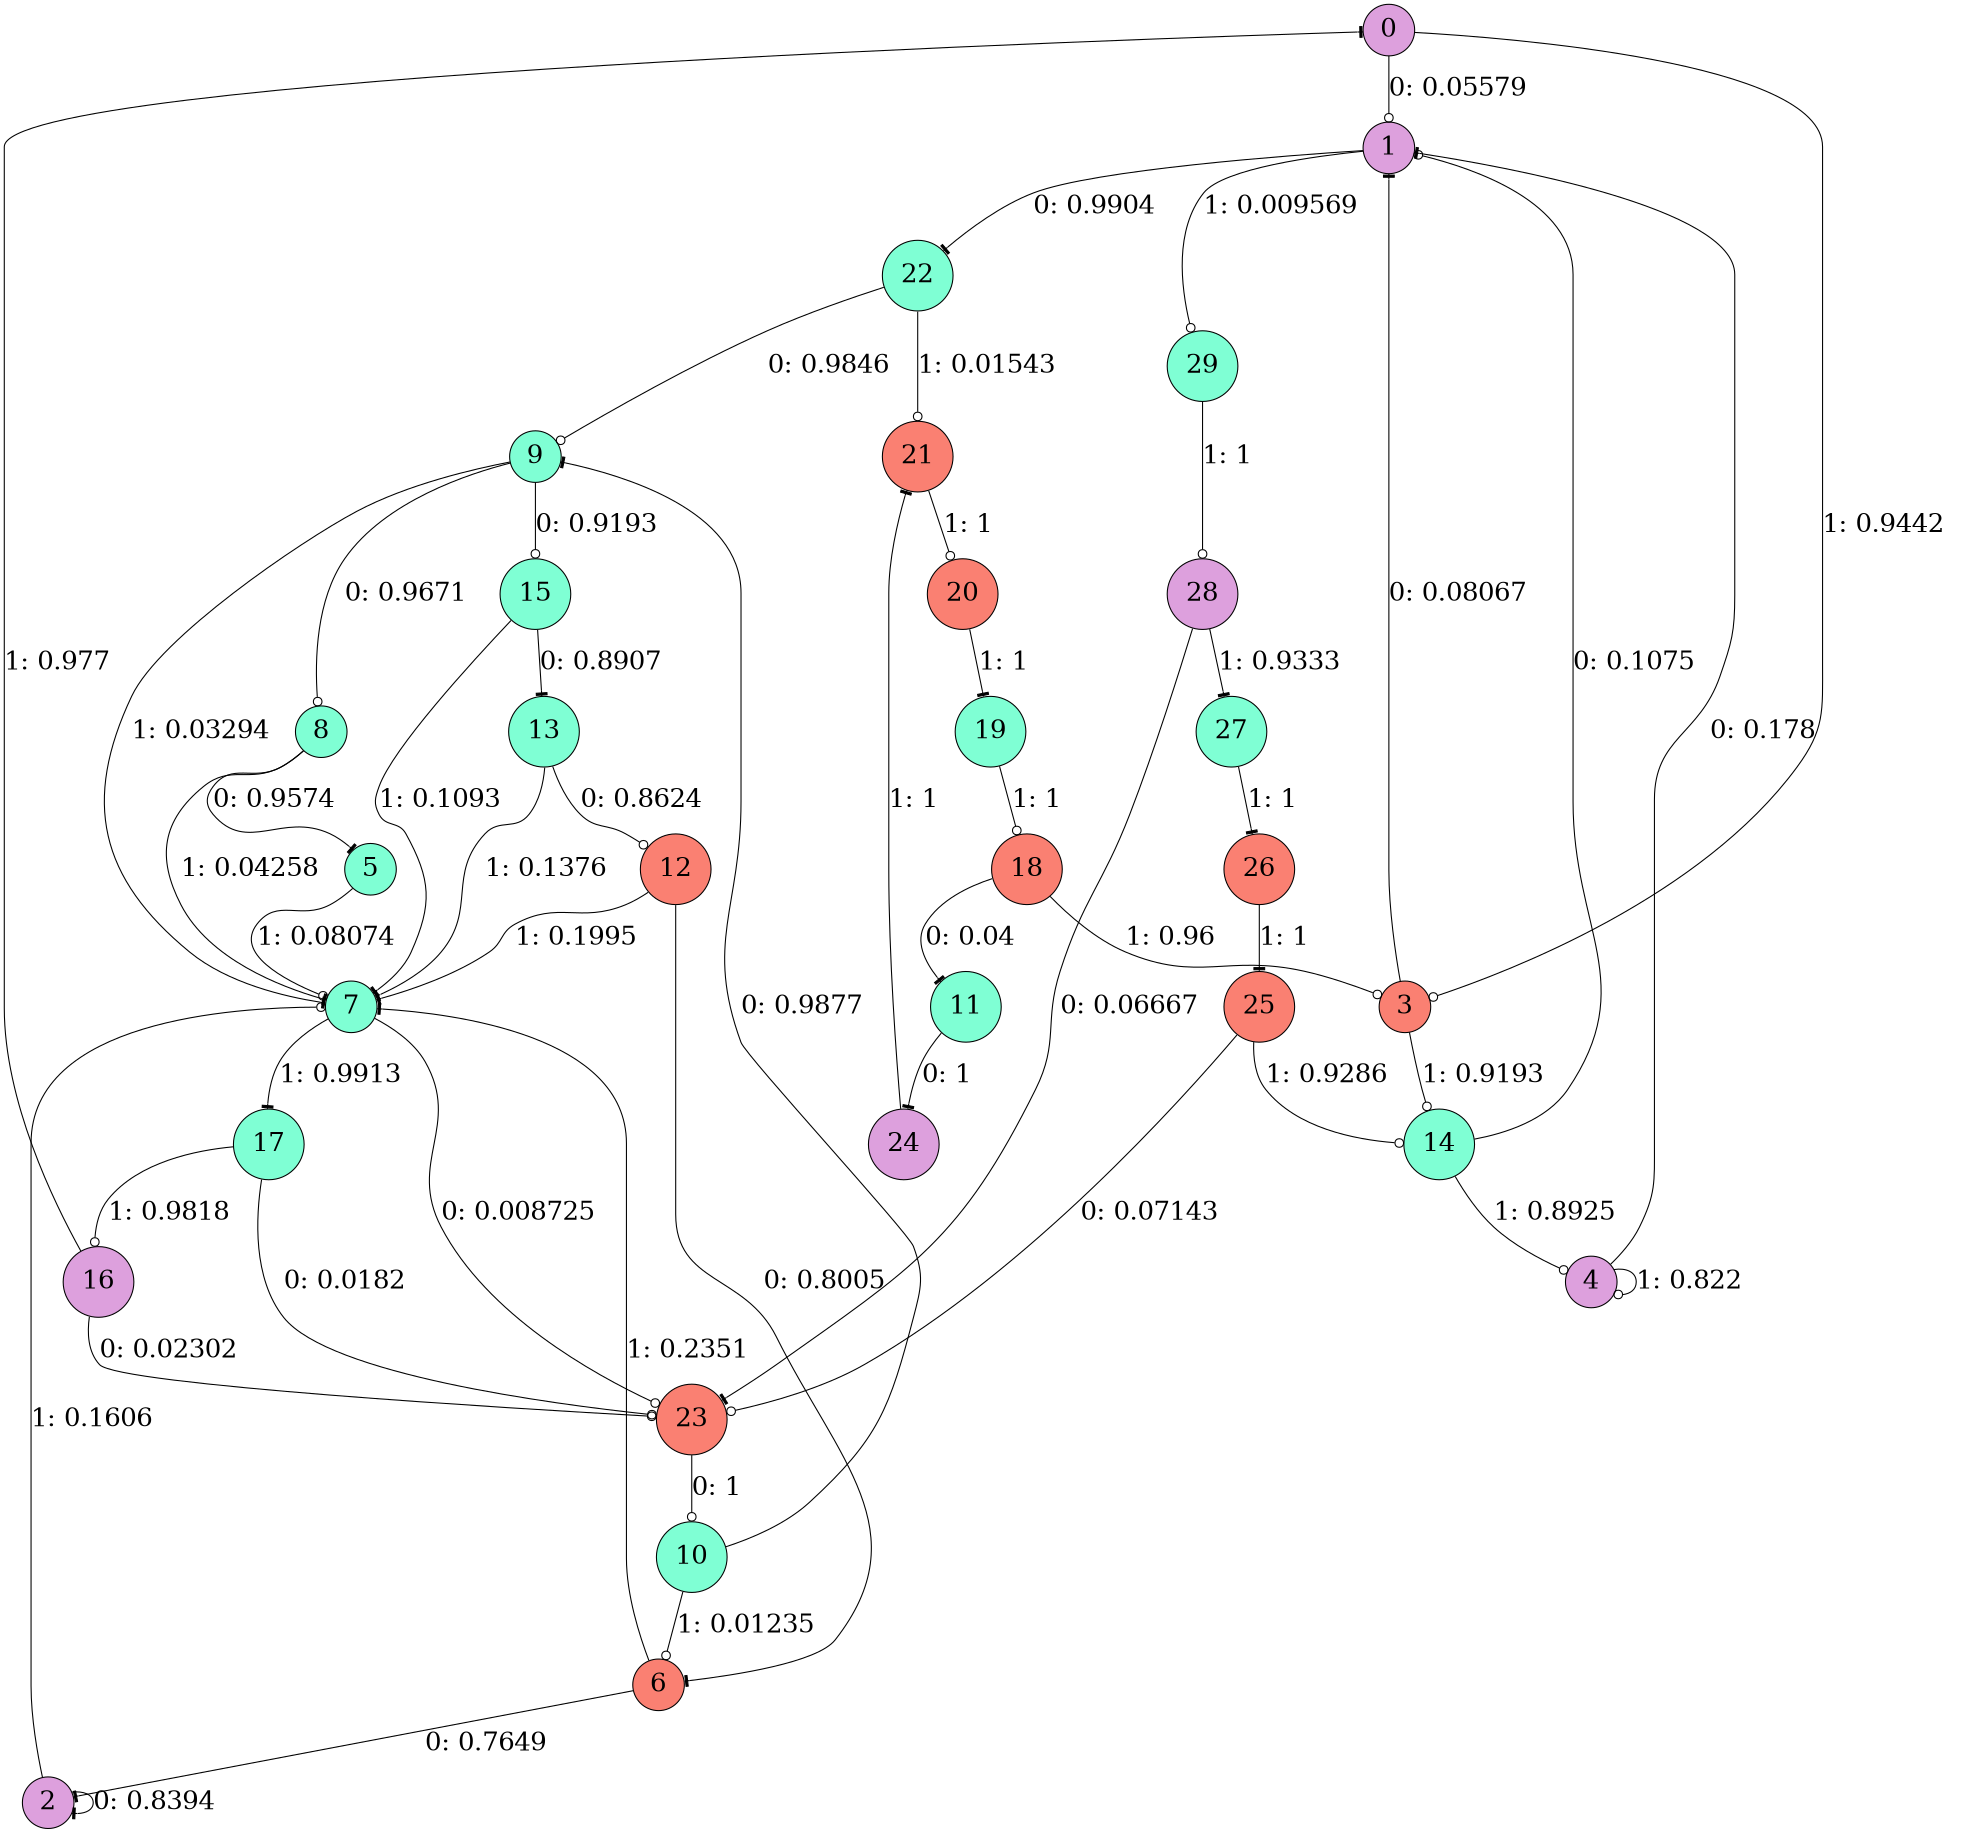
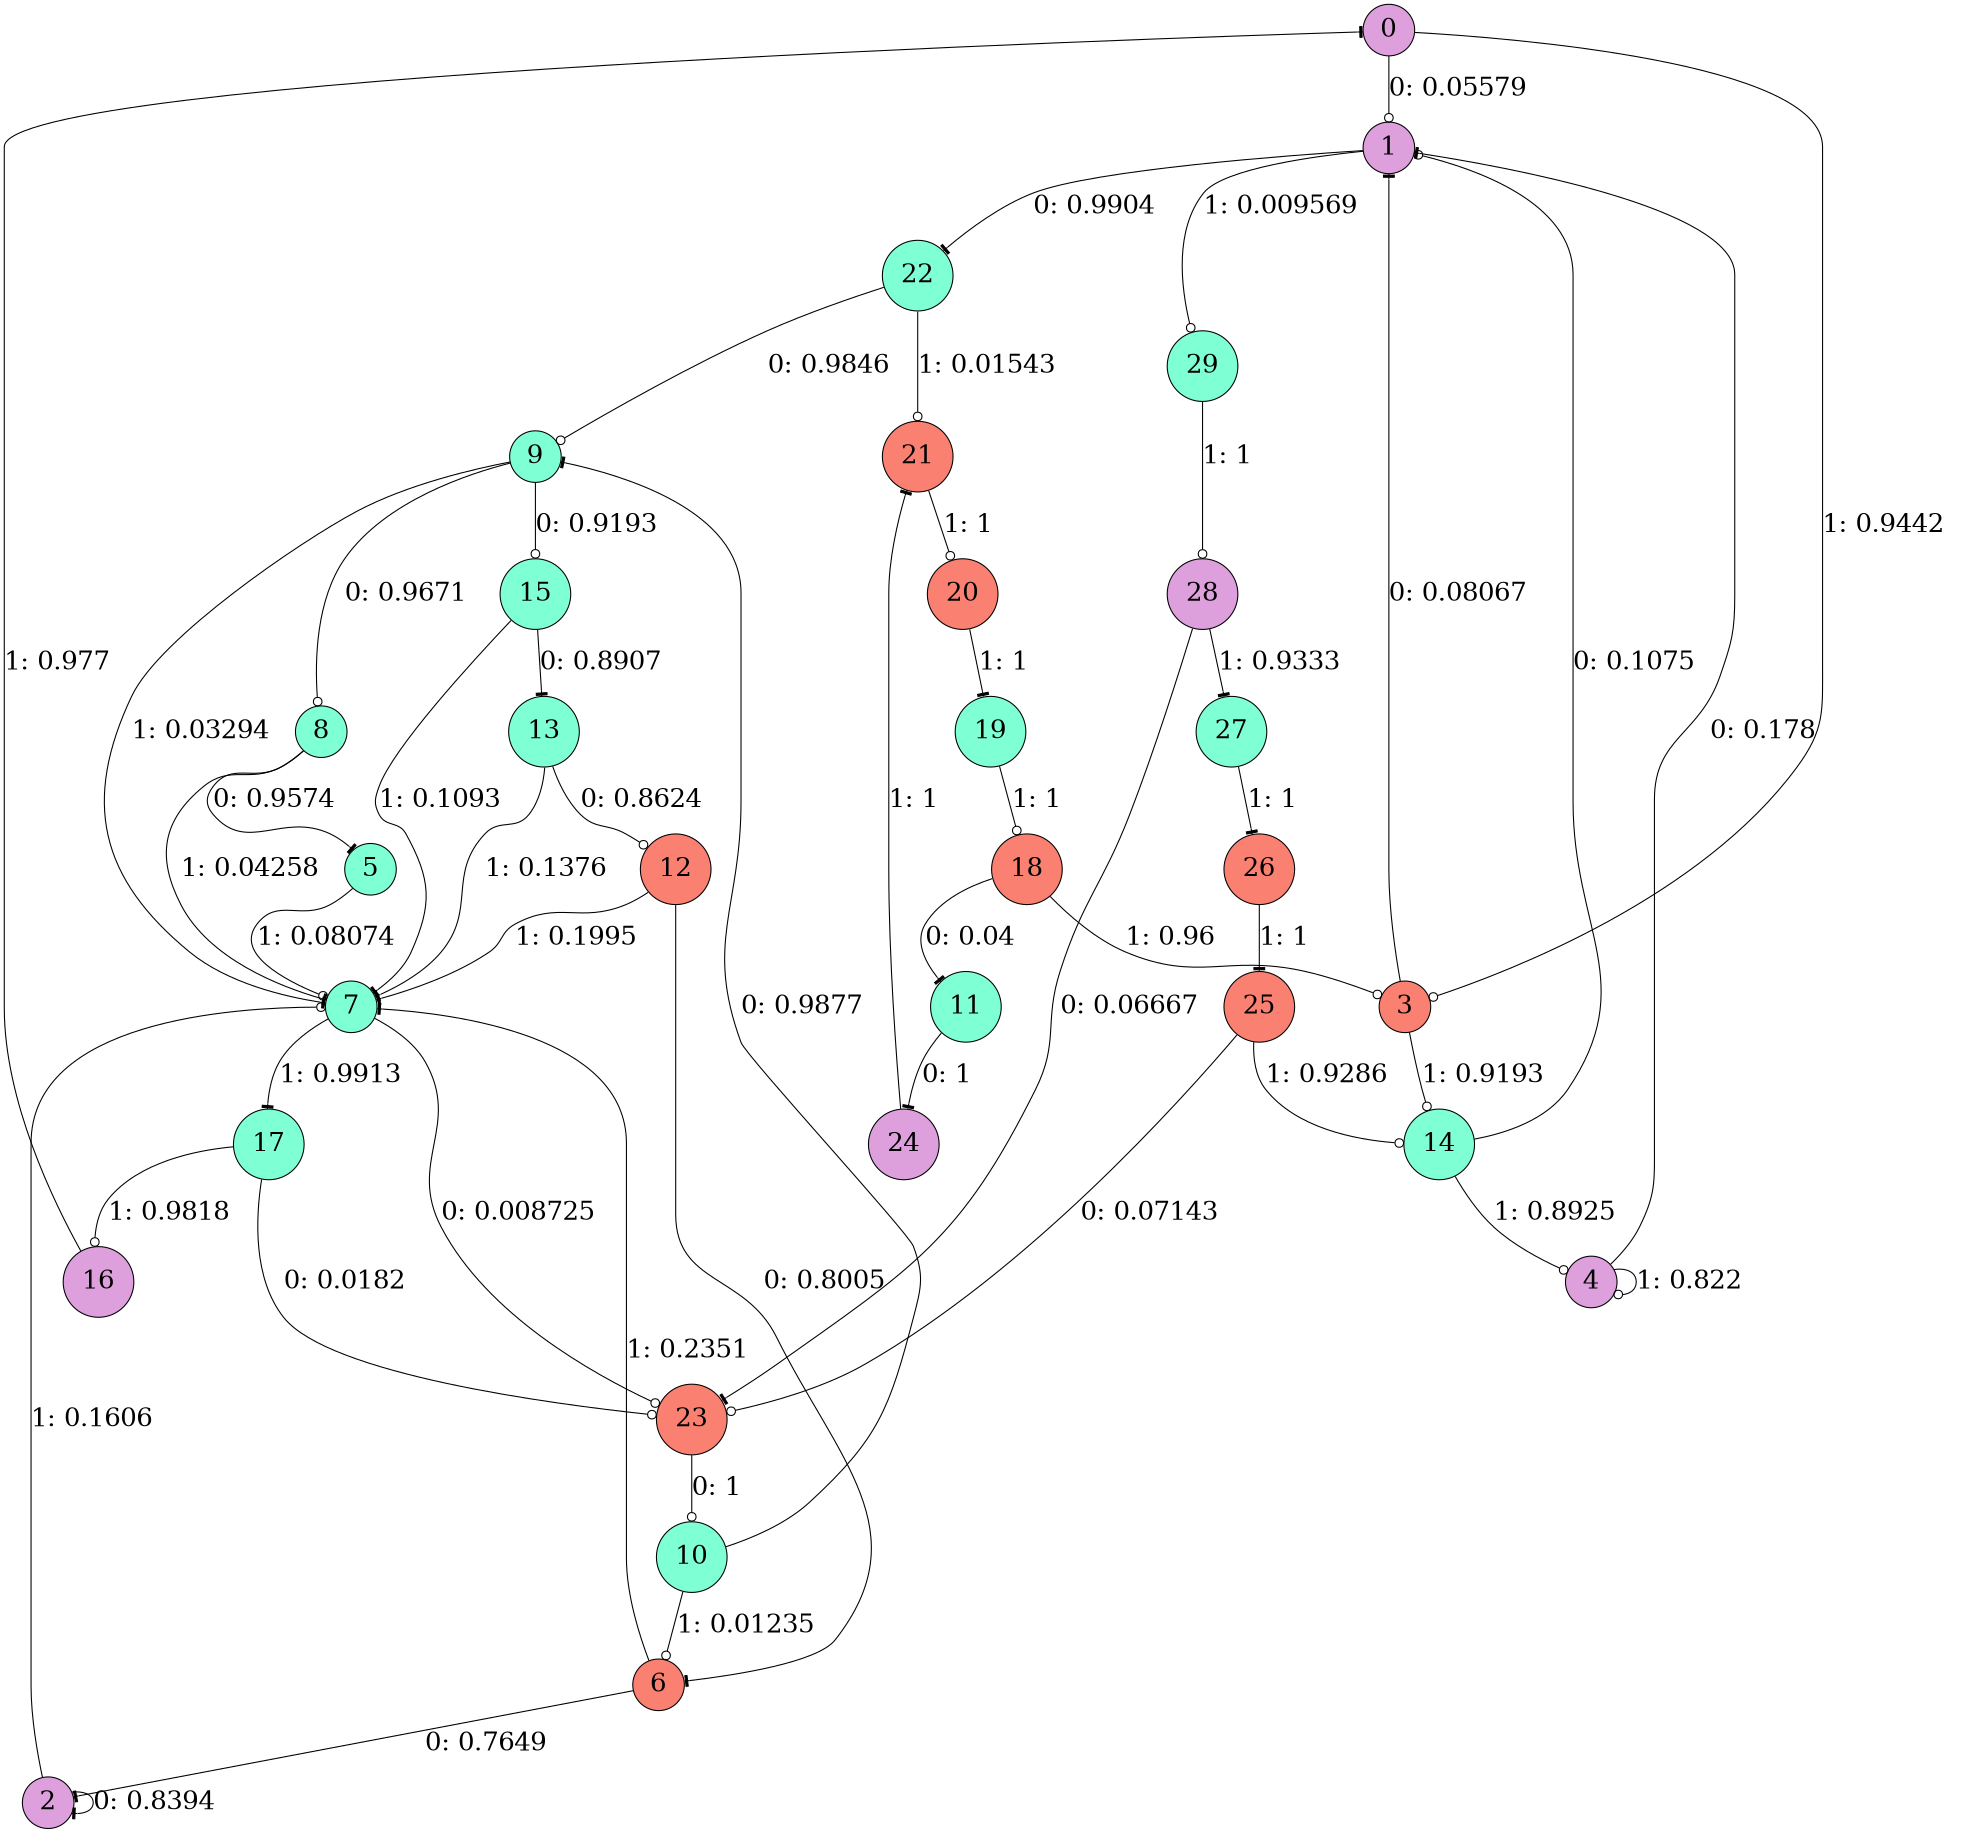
(347, 1396) -> none
